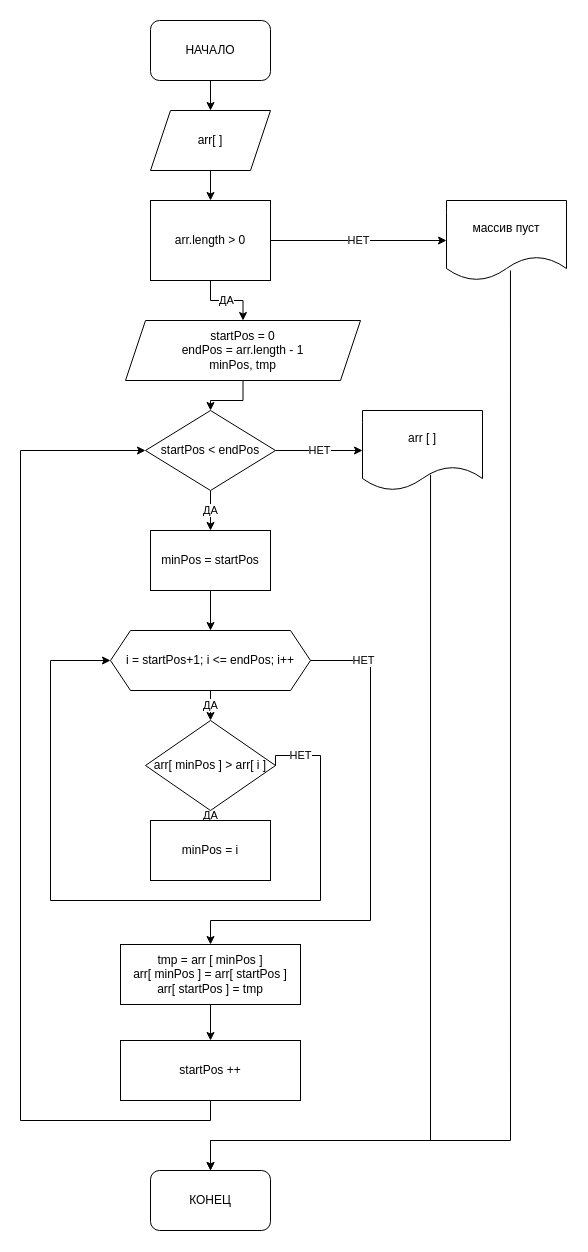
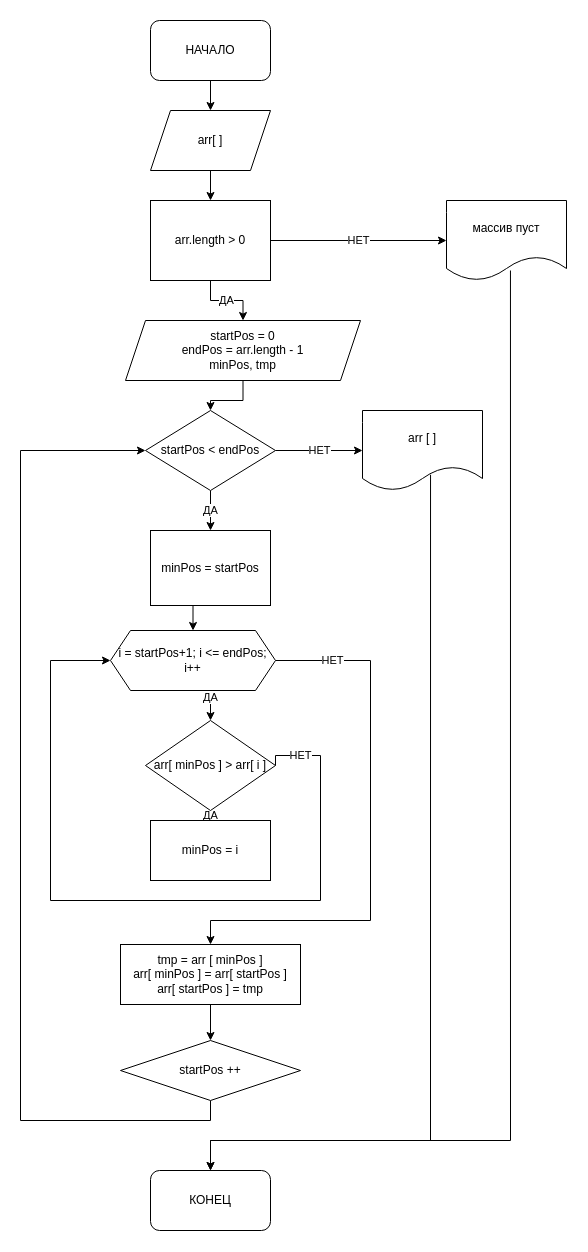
(211, 561) -> (211, 568)
(211, 661) -> (193, 661)
(211, 1071) -> (211, 1071)
